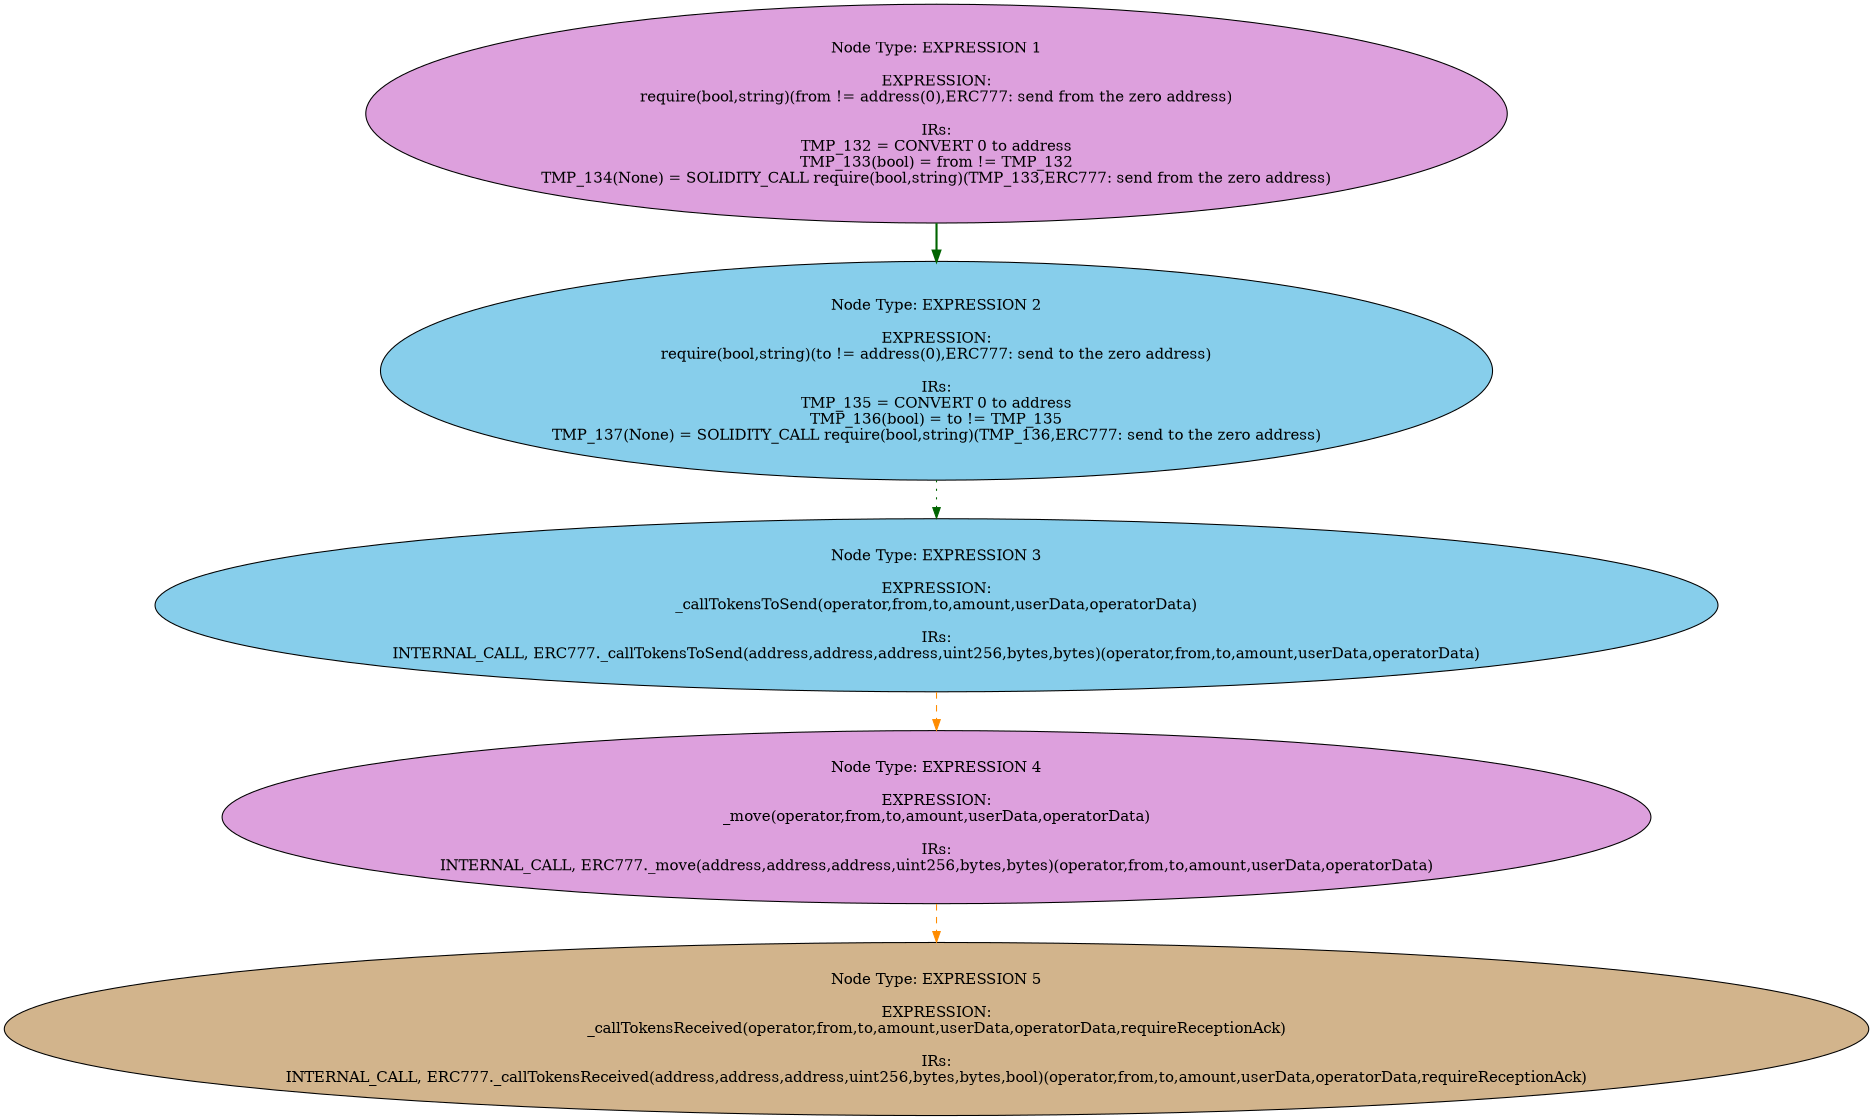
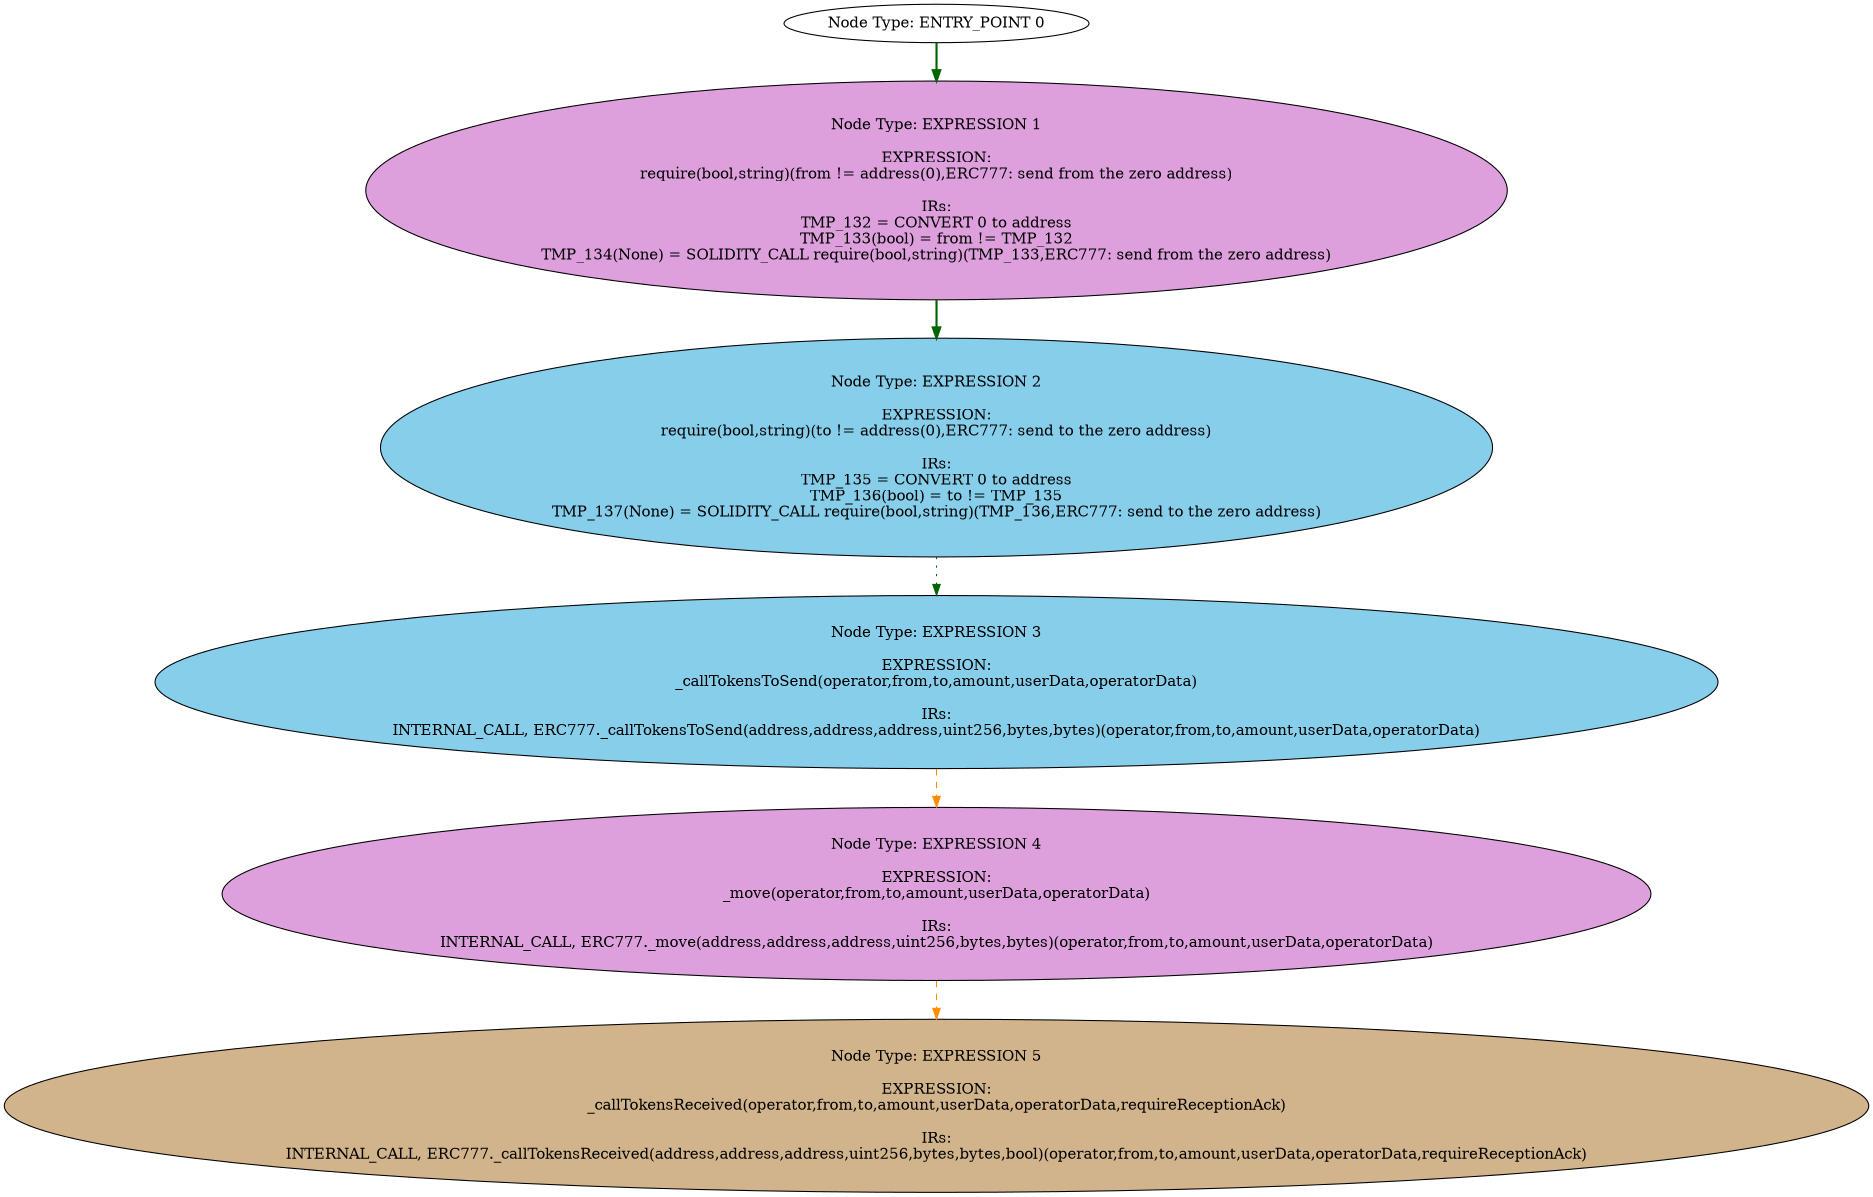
none -> (937, 23)
